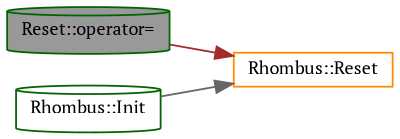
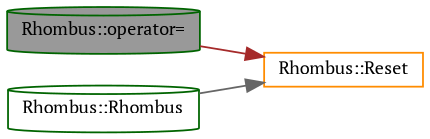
(88, 30) -> (104, 30)
(88, 109) -> (104, 109)
